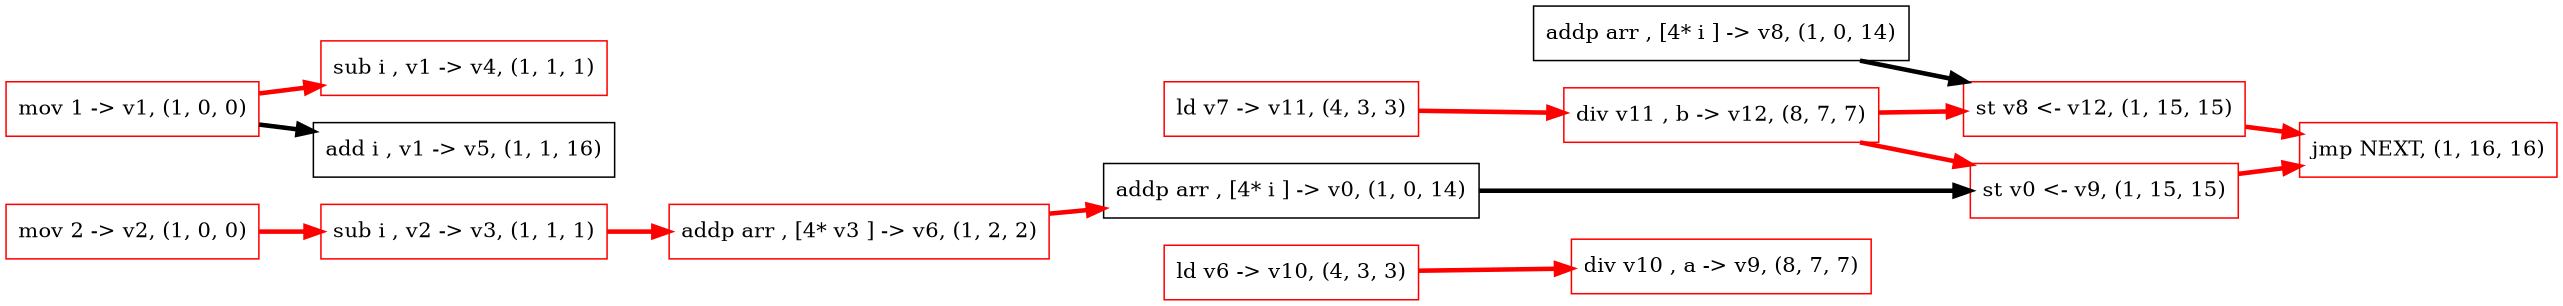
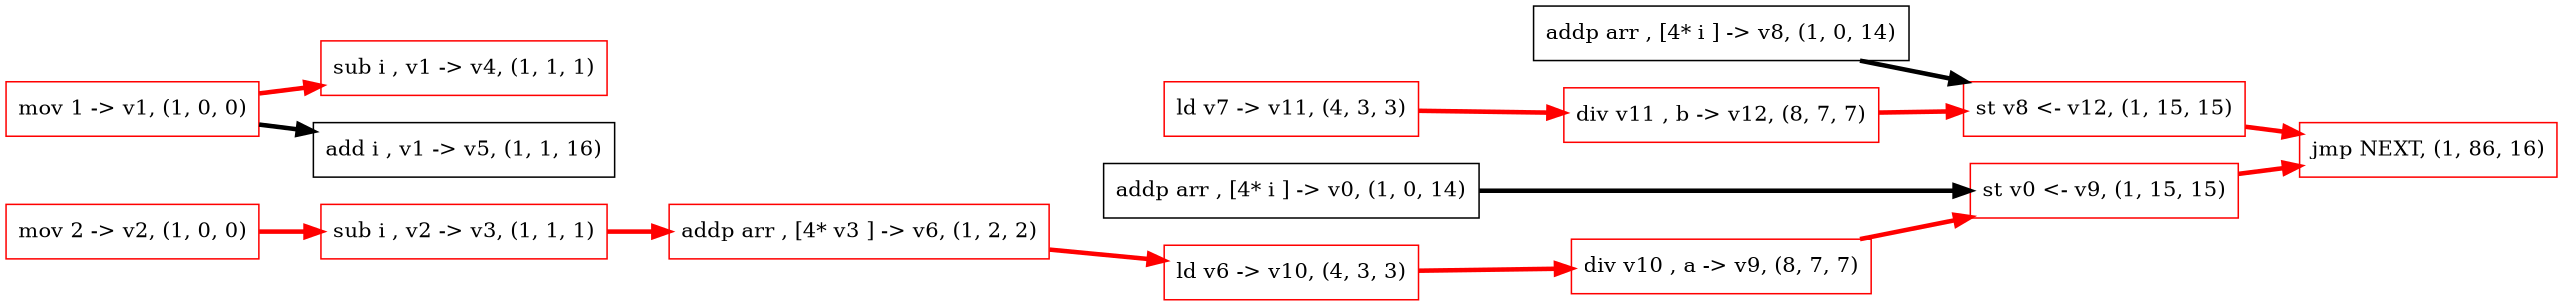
(2428, 150) -> (2428, 150)
(1907, 152) -> (1907, 230)
(1069, 212) -> (1099, 254)
